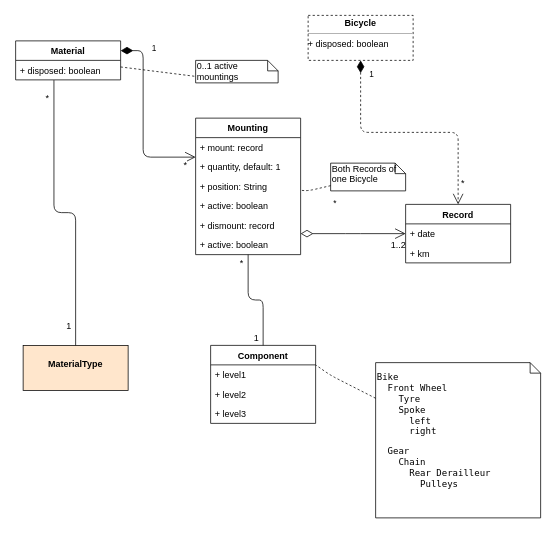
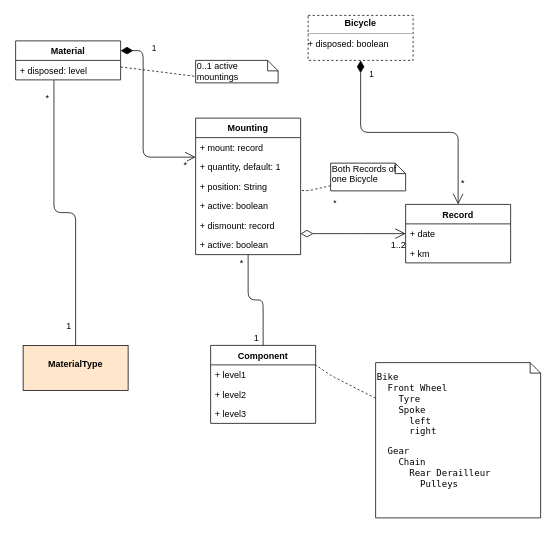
(62, 71) -> (55, 71)
(414, 132) -> (414, 132)
